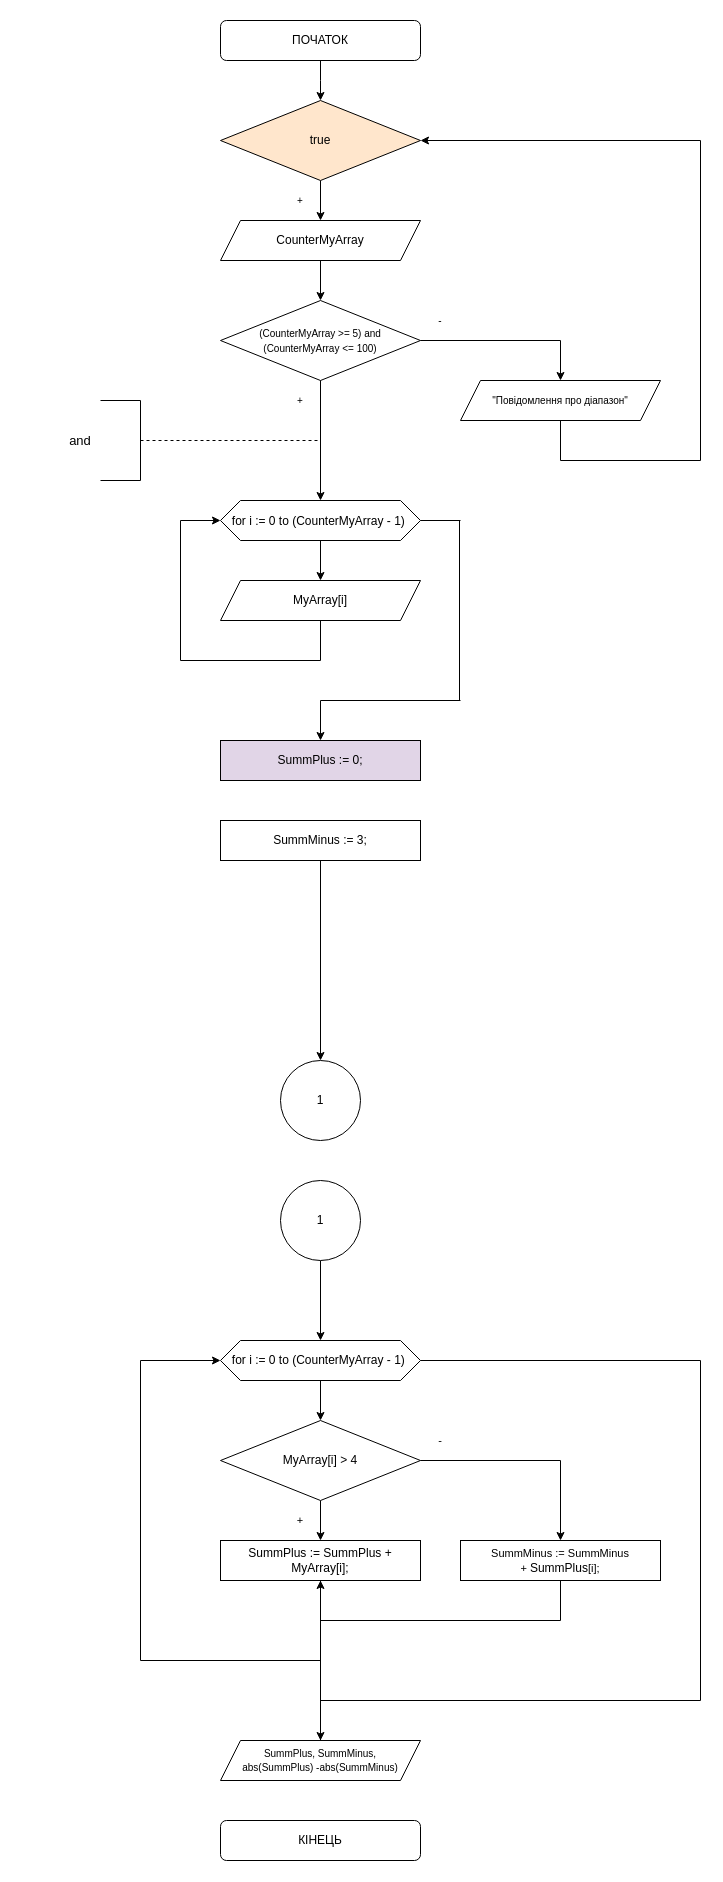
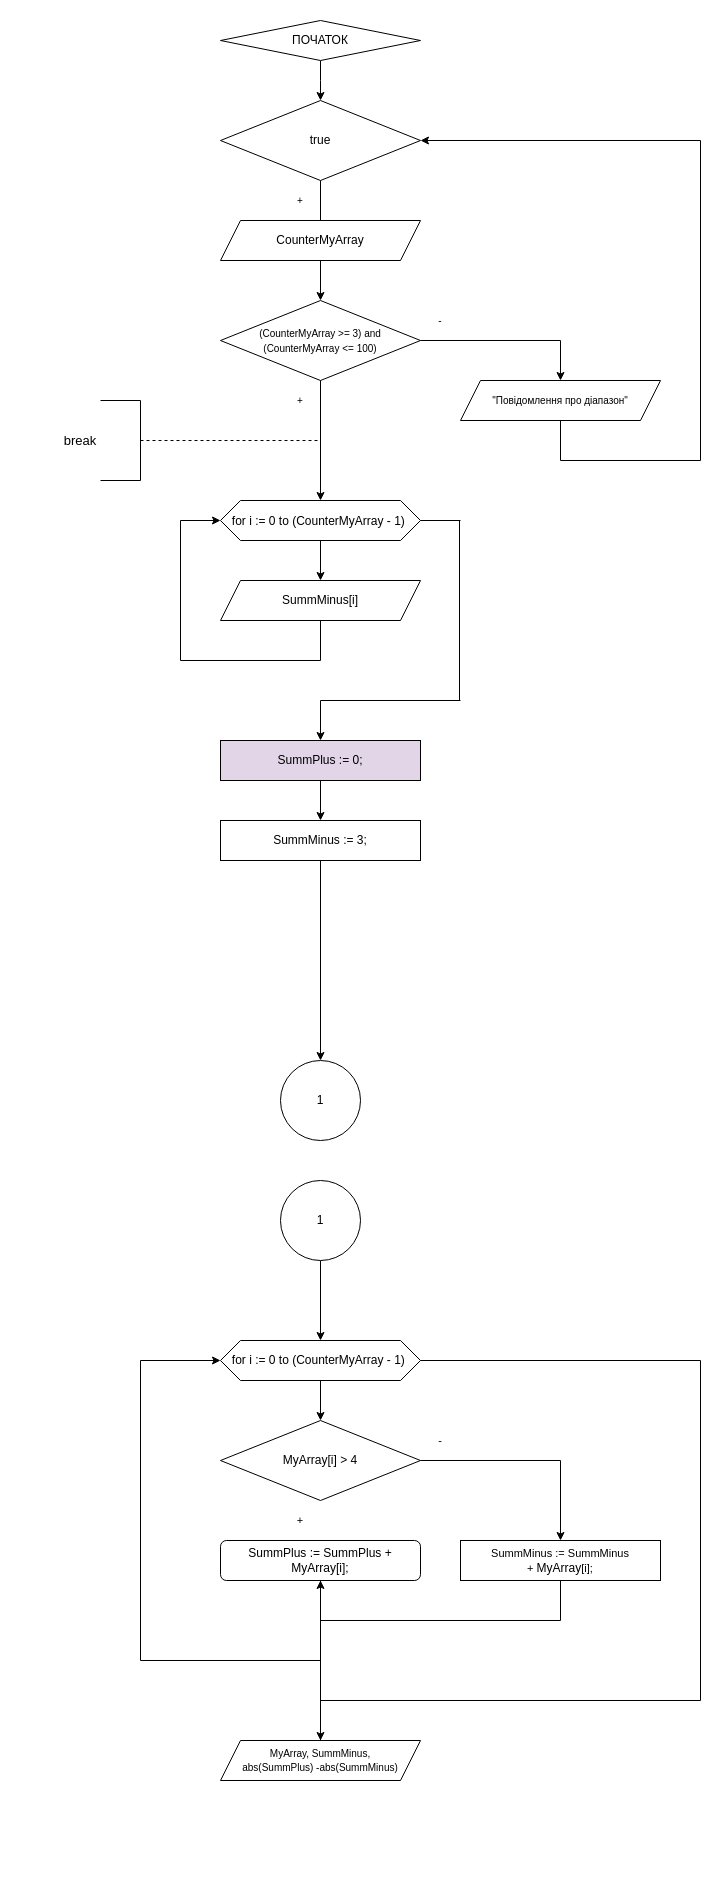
(321, 41) -> (321, 41)
(321, 141) -> (321, 141)
(321, 212) -> (321, 215)
(321, 341) -> (321, 341)
(81, 441) -> (81, 441)
(321, 601) -> (321, 601)
none -> (321, 797)
(321, 1517) -> none
(321, 1561) -> (321, 1561)
(561, 1561) -> (561, 1561)
(321, 1761) -> (321, 1761)
(321, 1841) -> none
